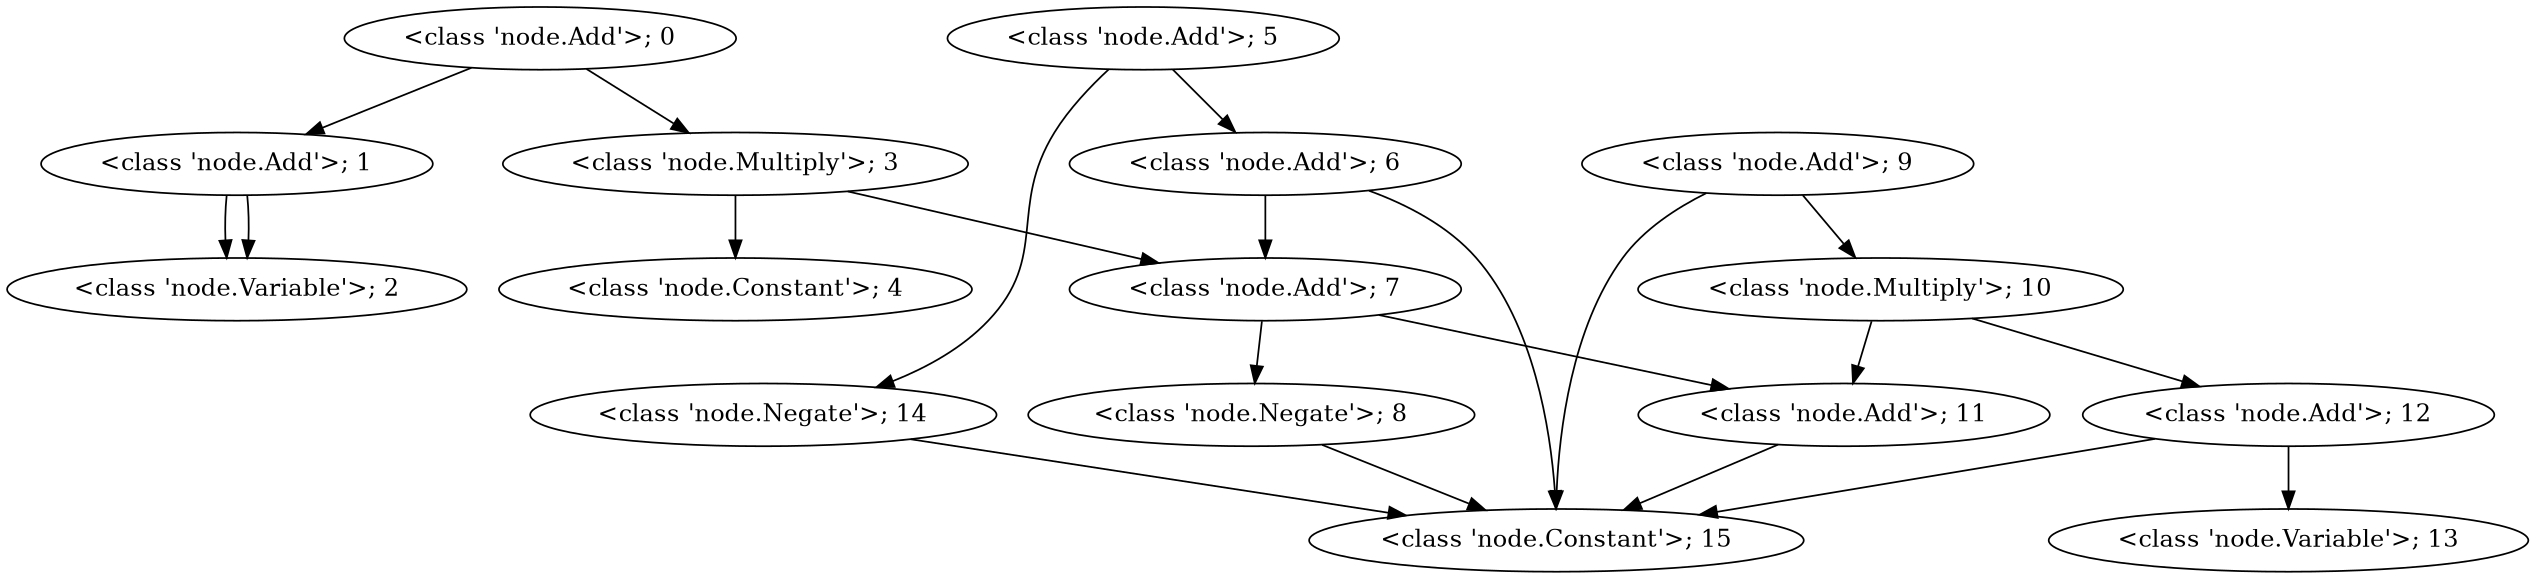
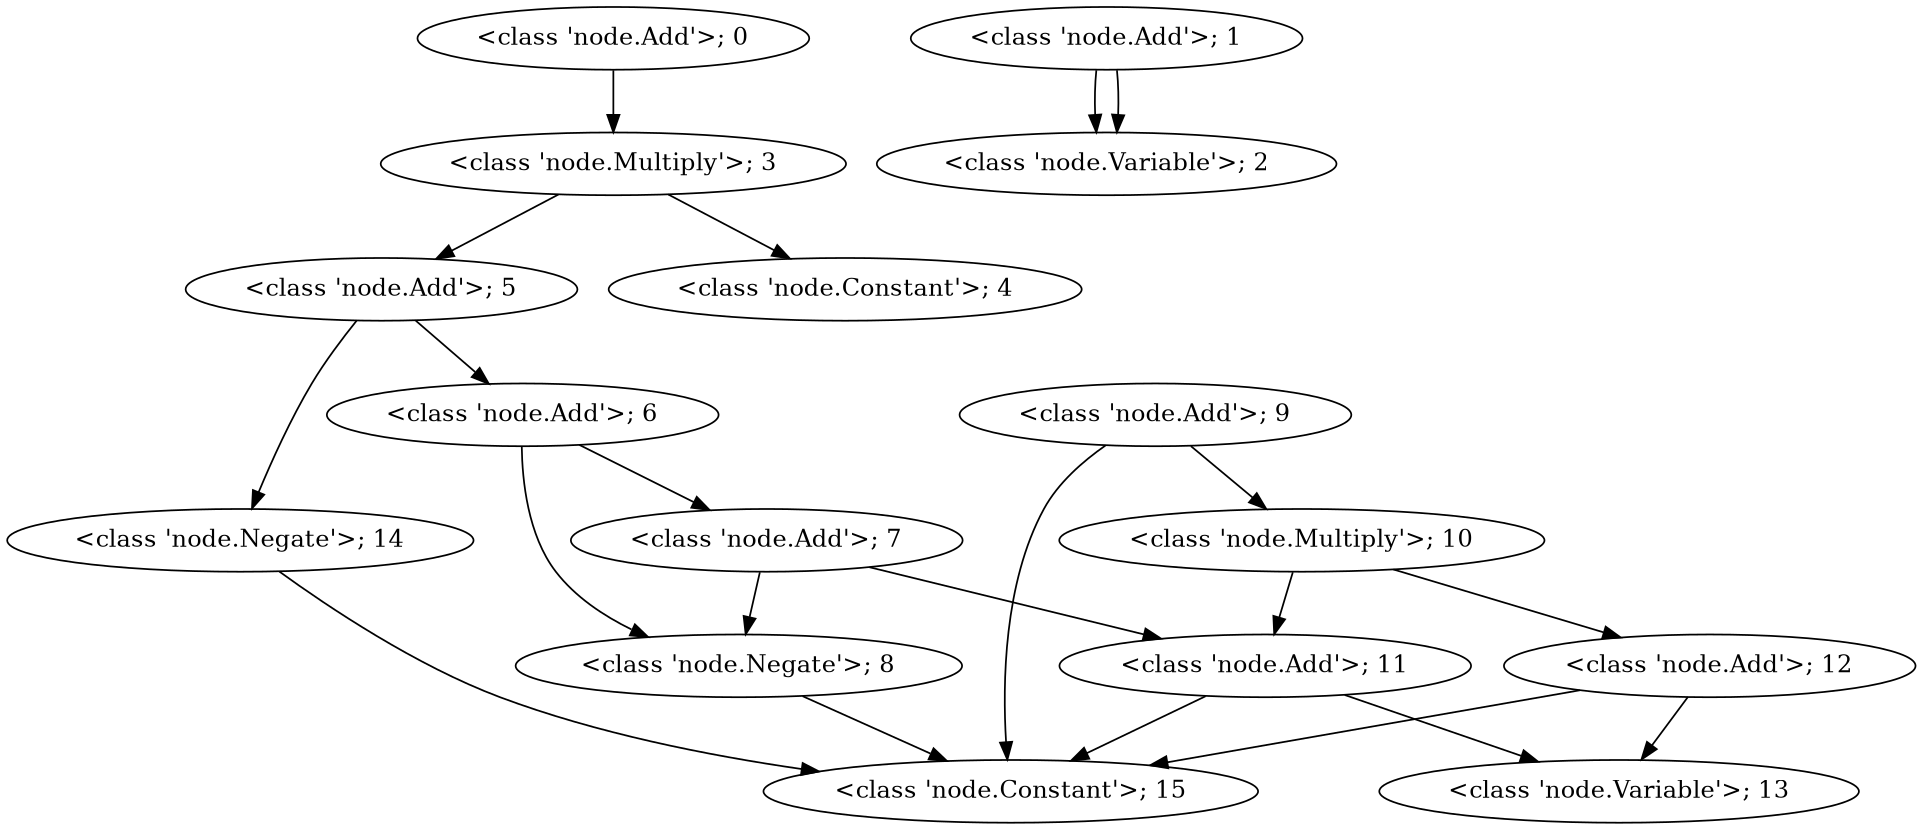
(397, 98) -> none
(995, 225) -> (505, 223)
(1509, 309) -> (546, 557)
none -> (1437, 727)
